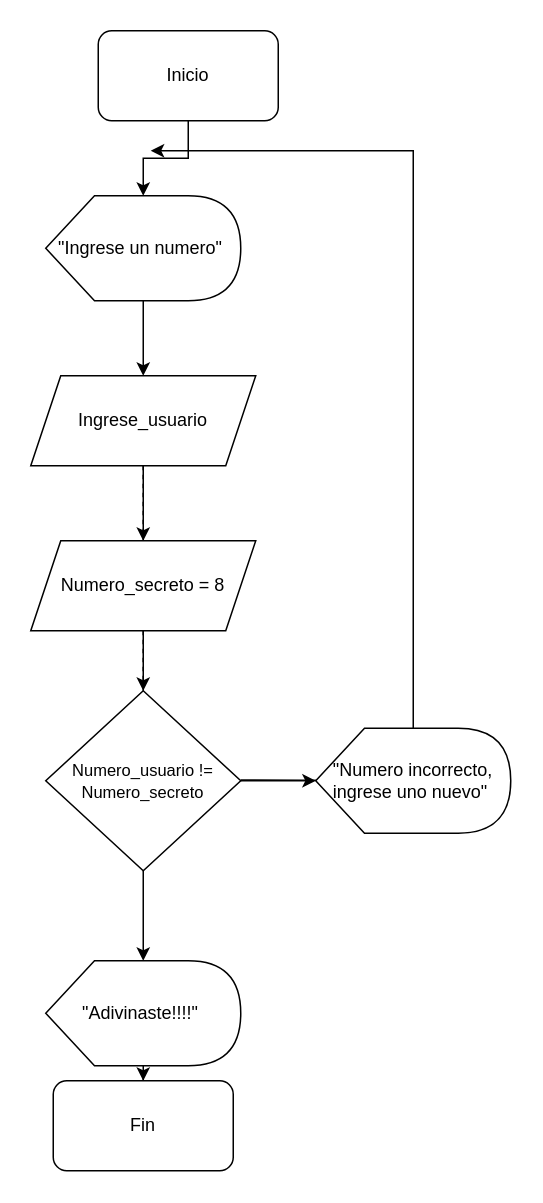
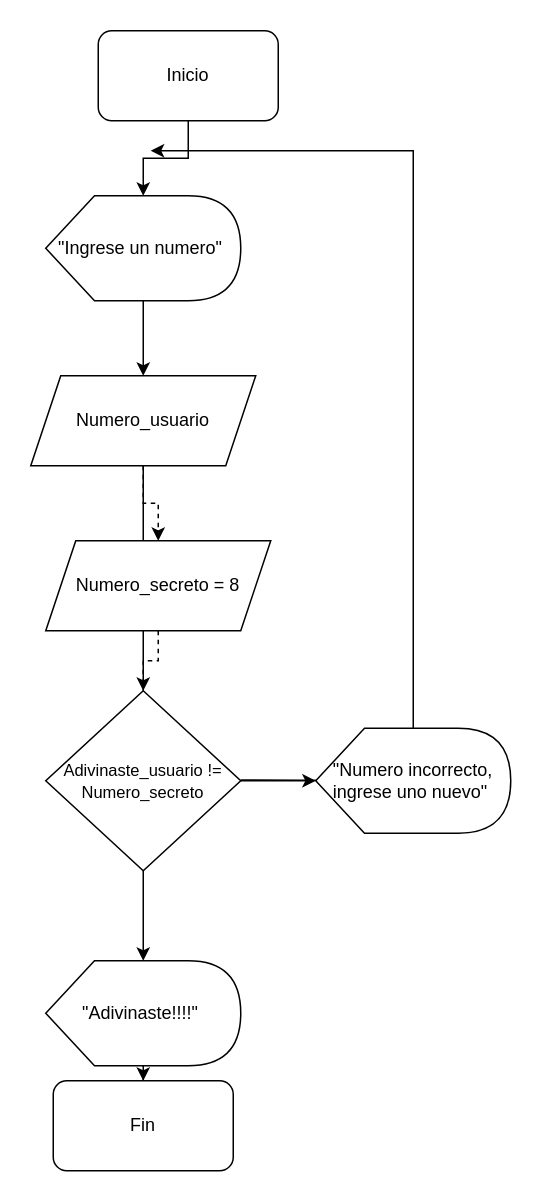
(143, 421) -> (143, 421)
(143, 586) -> (158, 586)
(143, 781) -> (143, 781)
